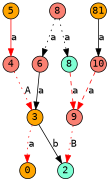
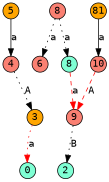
(11, 34) -> (11, 34)
(21, 87) -> (21, 87)
(38, 87) -> none
(92, 91) -> (92, 91)
(71, 140) -> (71, 140)
(48, 141) -> none
(28, 171) -> (28, 171)
